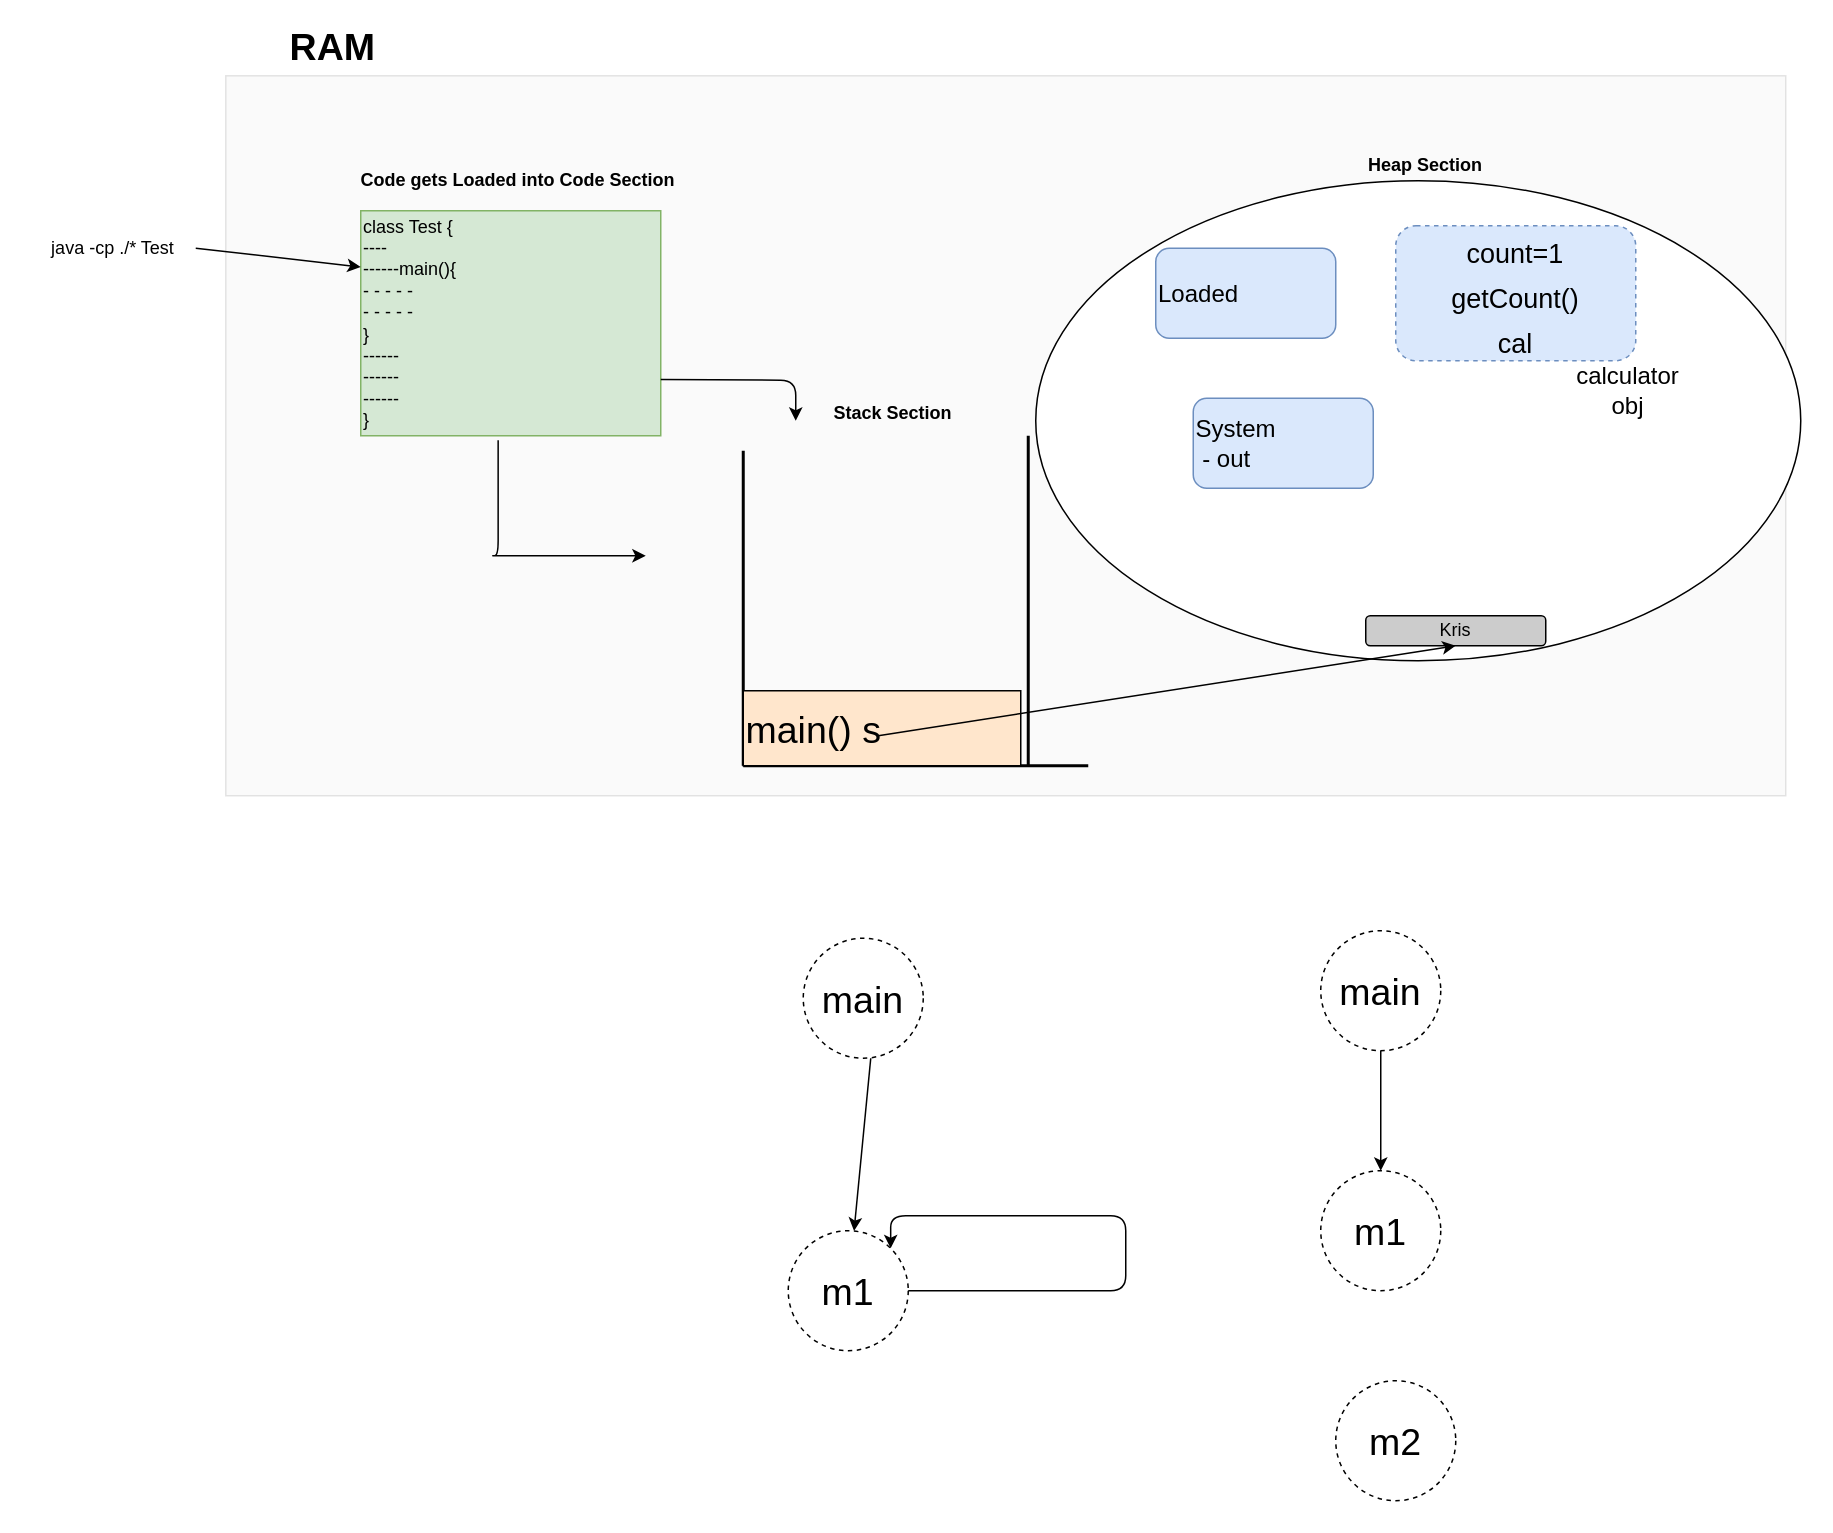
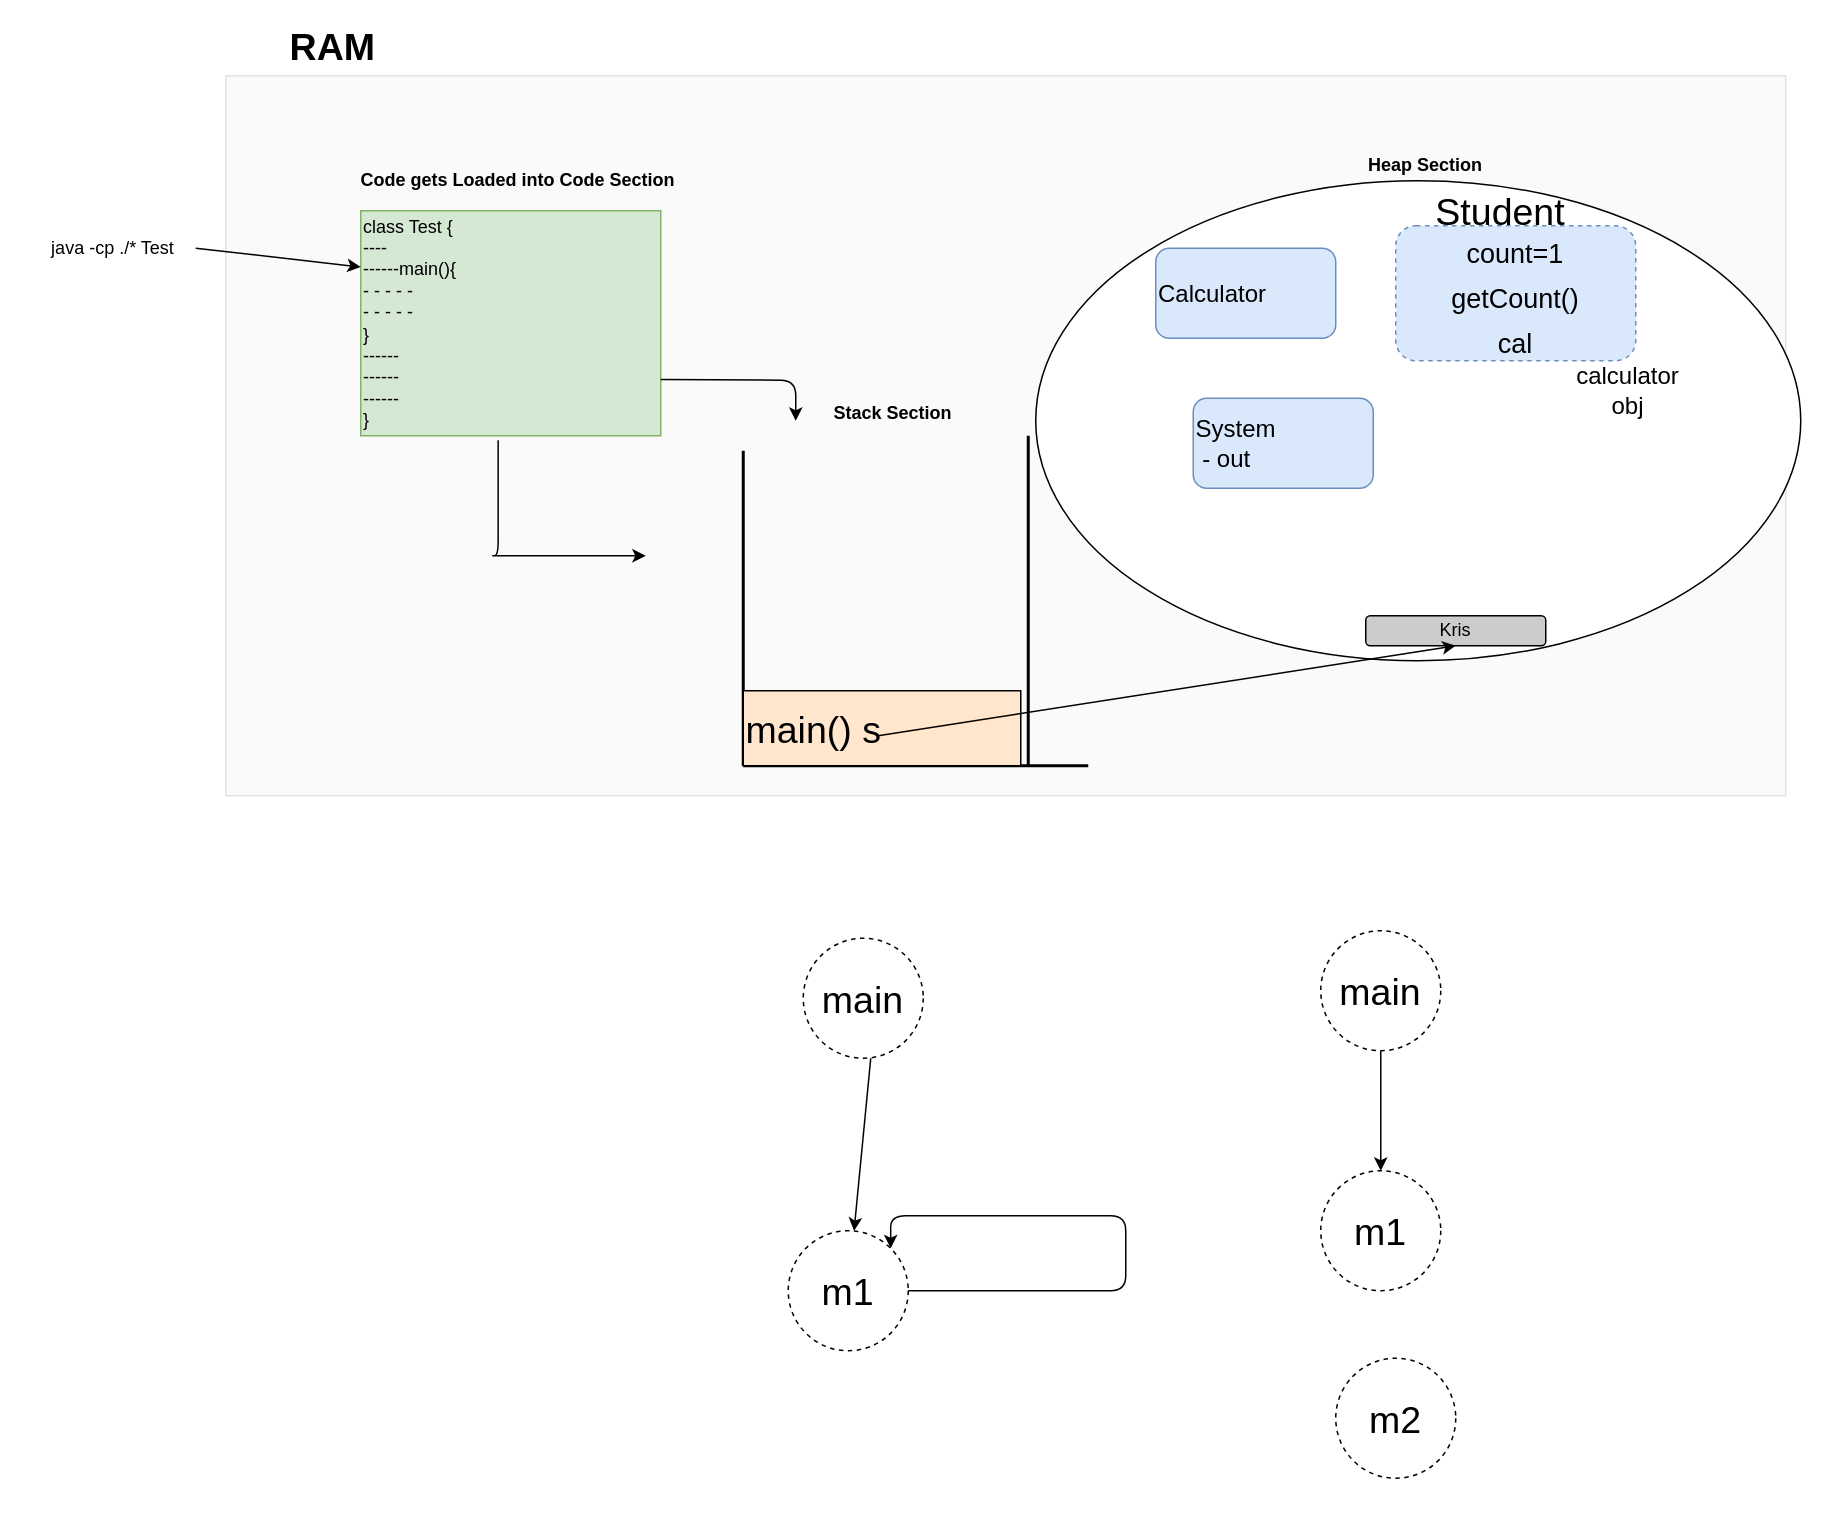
none -> (1501, 211)
(1199, 293) -> (1220, 293)
(1396, 1441) -> (1396, 1418)
